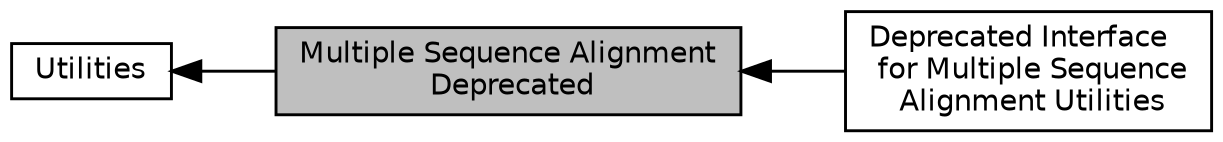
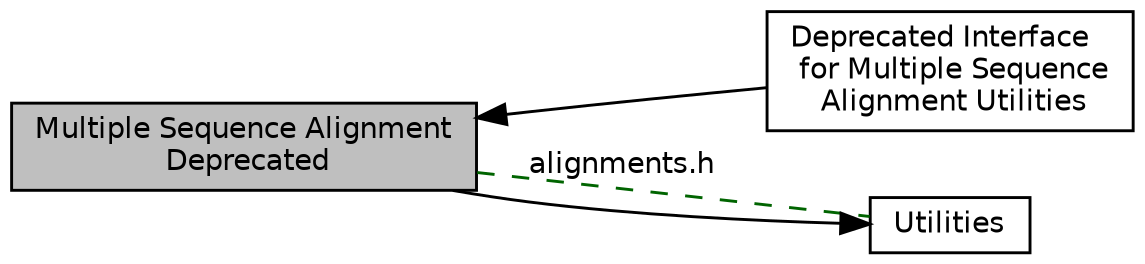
none -> (673, 195)
